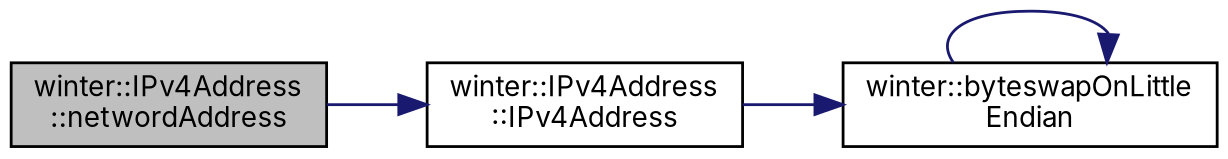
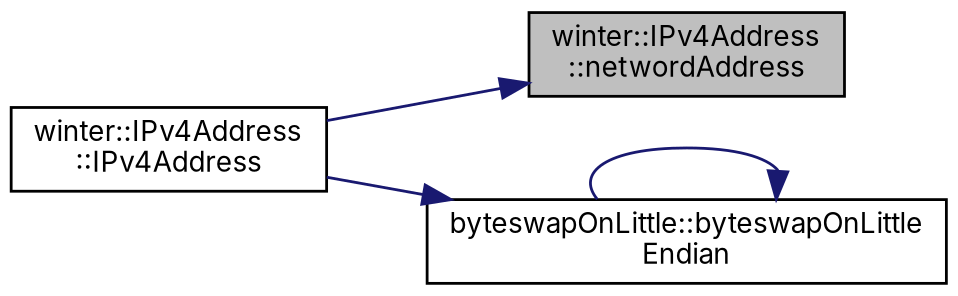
(363, 105) -> (414, 104)
(1030, 105) -> (687, 241)
